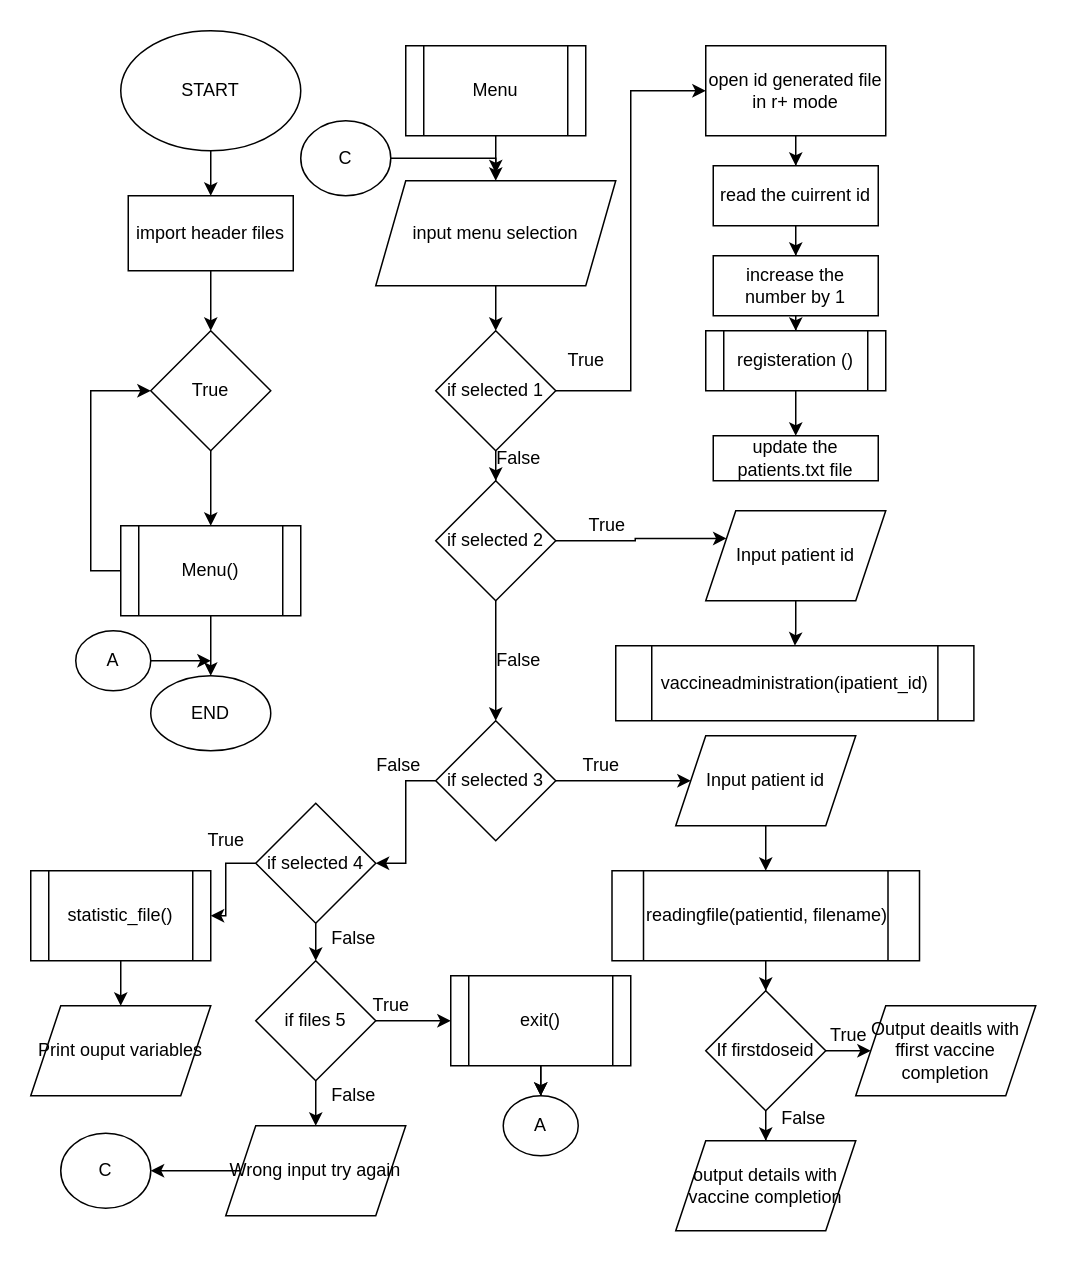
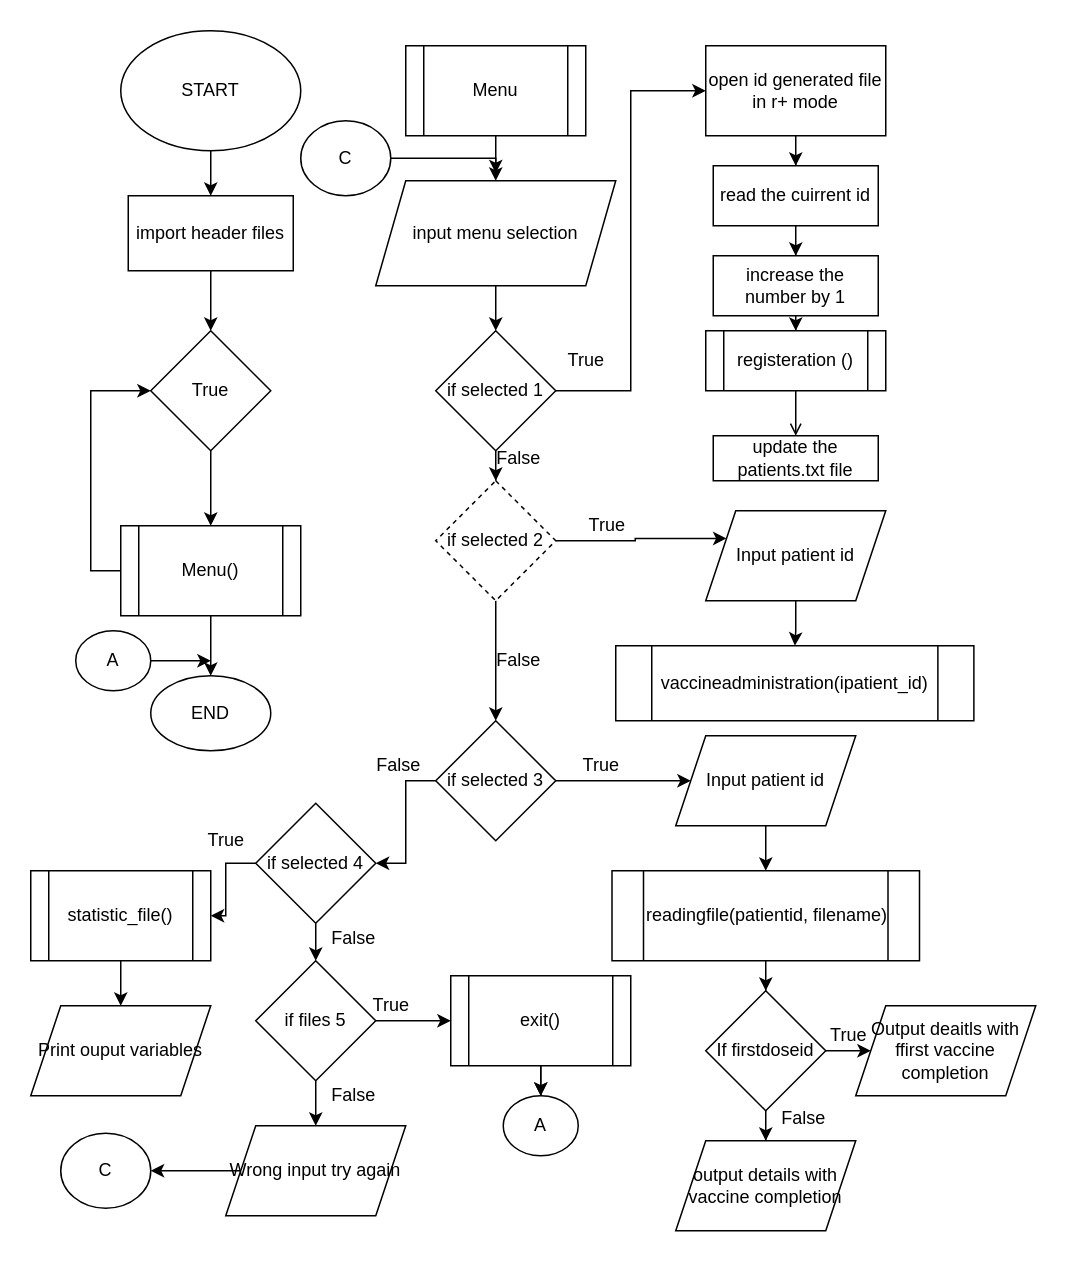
(796, 424) -> (796, 426)
(496, 541) -> (496, 541)
